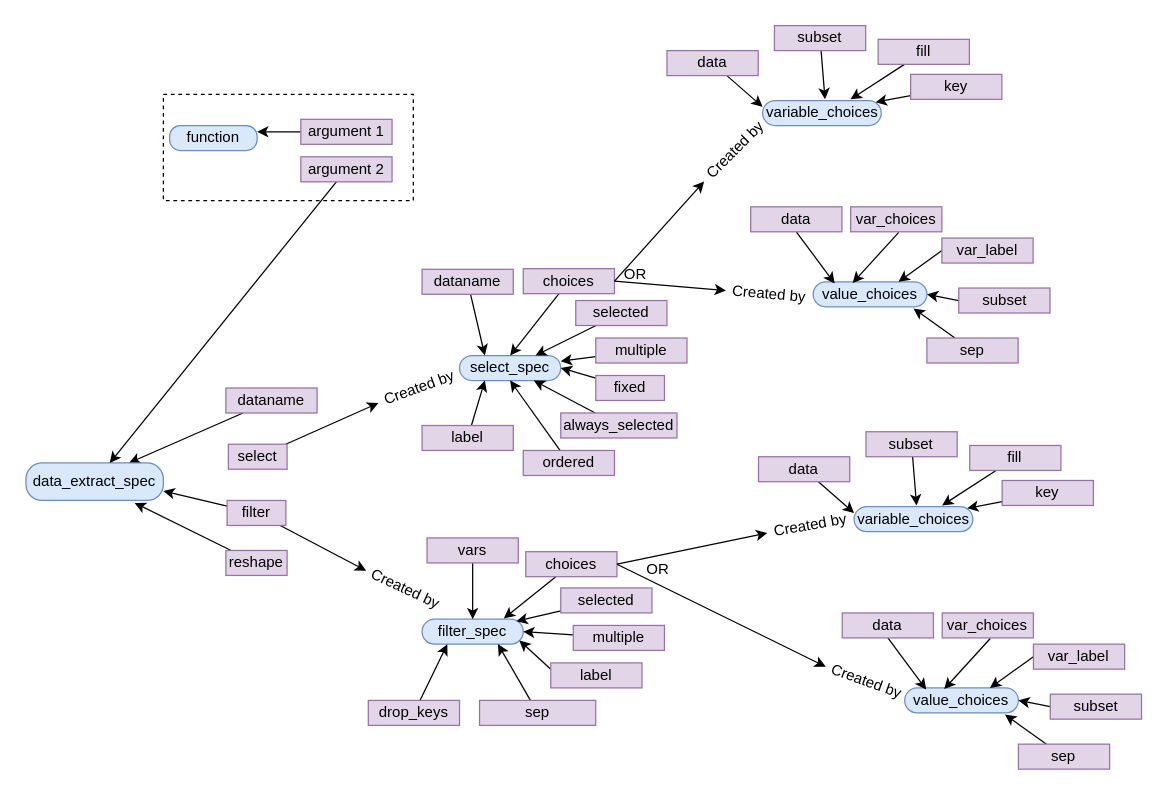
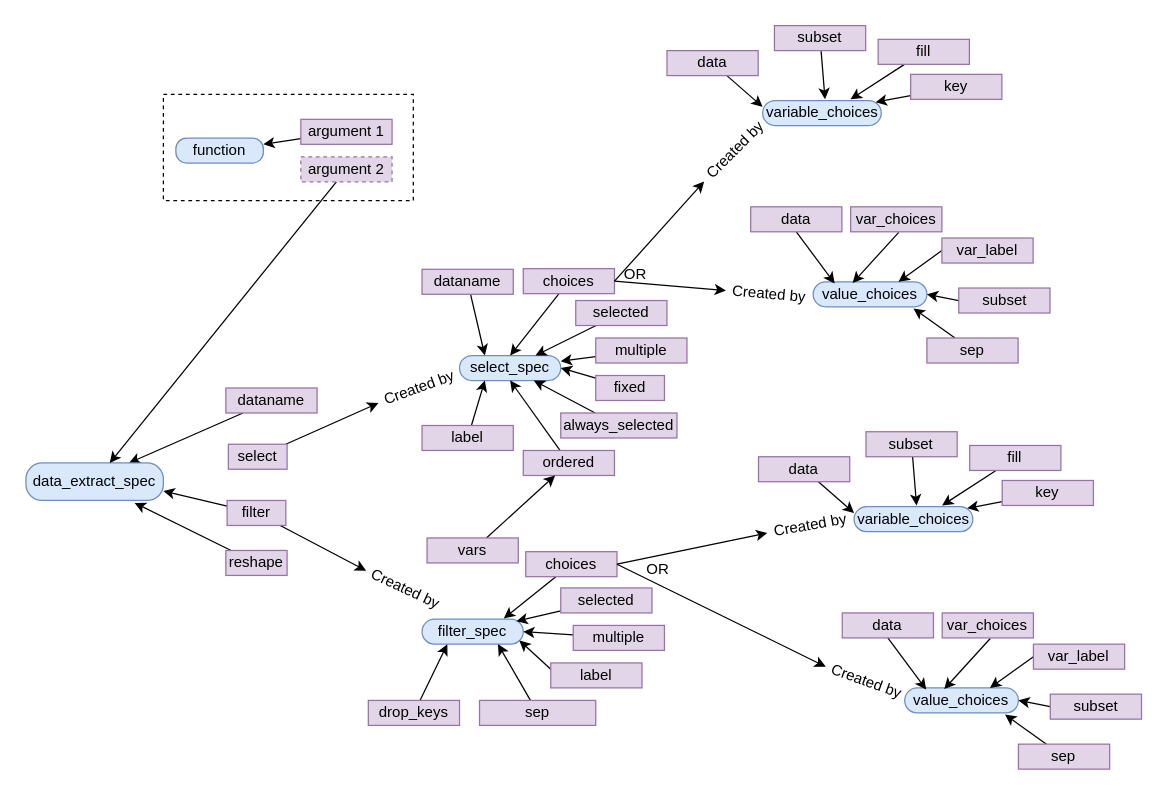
(213, 138) -> (219, 151)
(346, 169) -> (346, 169)
(473, 587) -> (518, 510)
